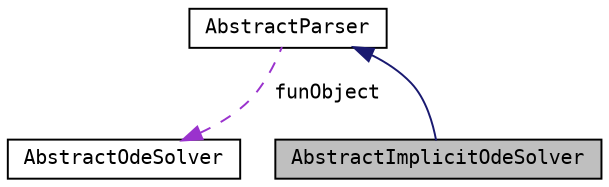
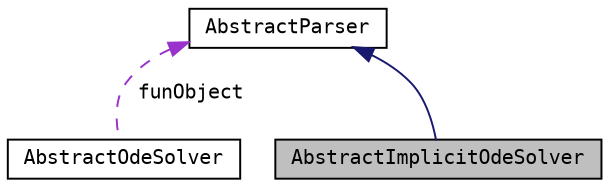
(250, 99) -> (125, 84)
